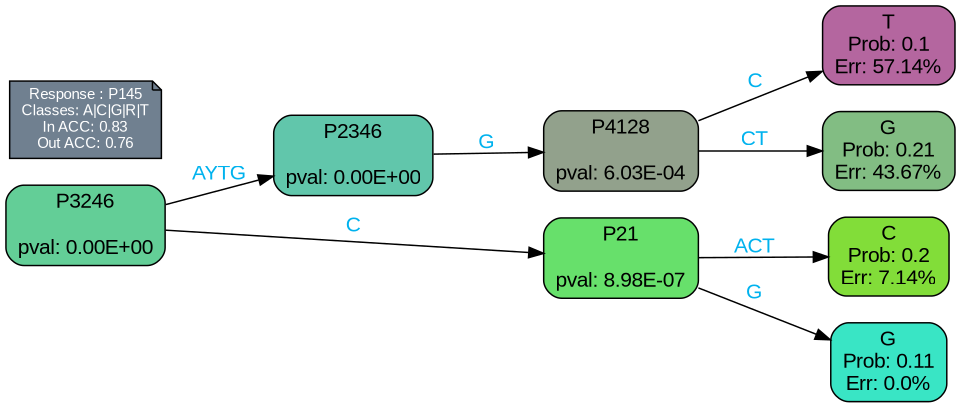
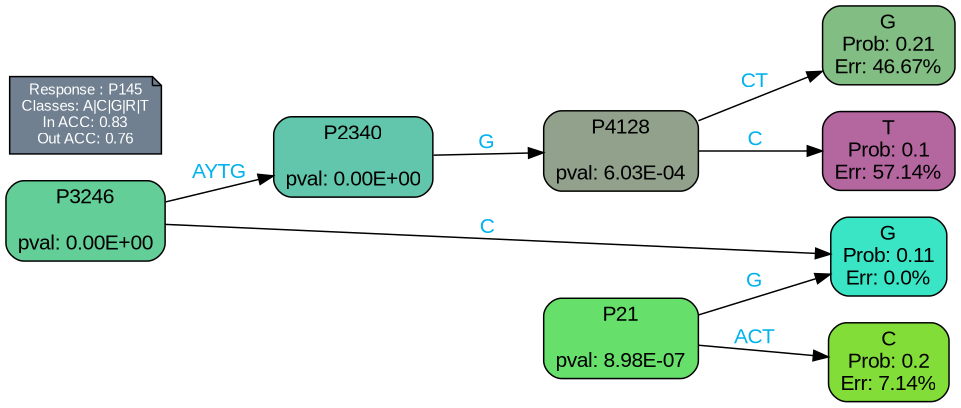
(889, 151) -> (889, 45)
(353, 155) -> (353, 157)
(347, 241) -> (490, 239)
